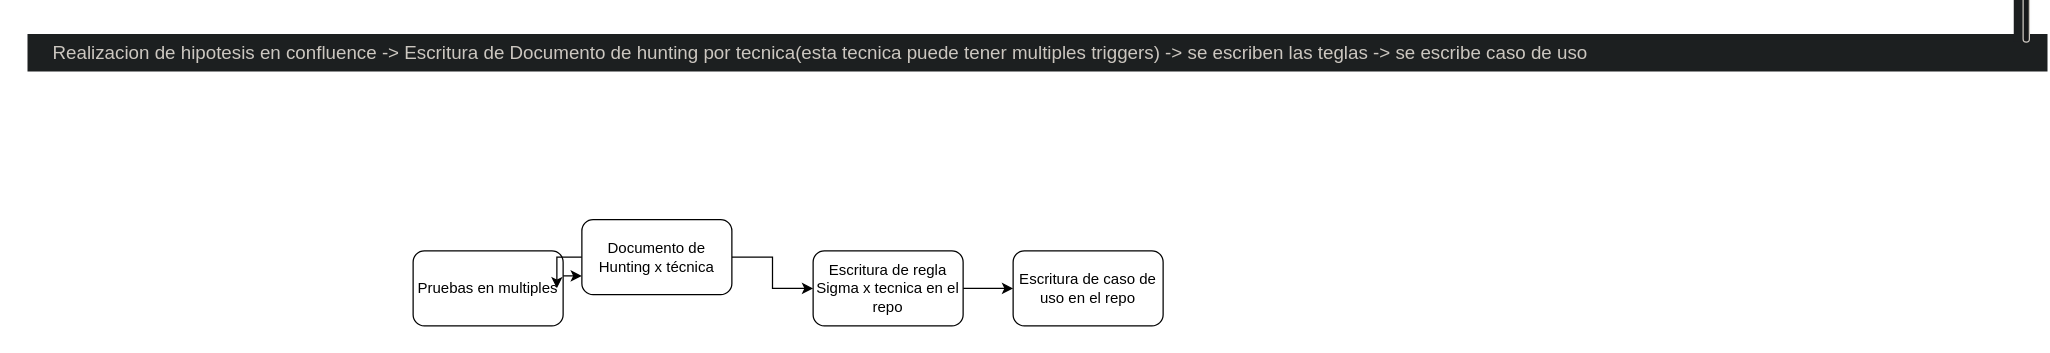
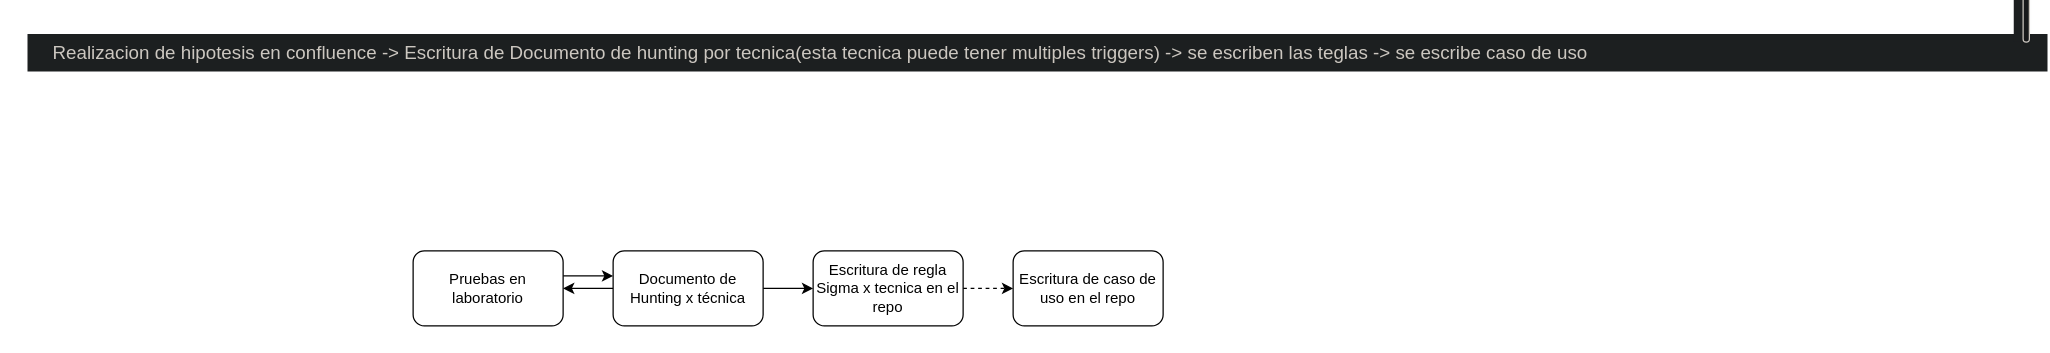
(657, 257) -> (688, 288)
(488, 288) -> (488, 288)
(983, 288) -> (983, 288)
